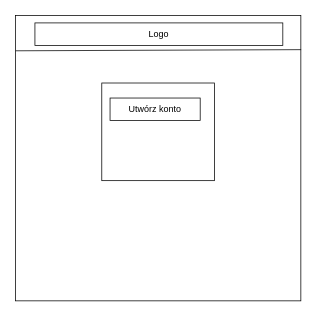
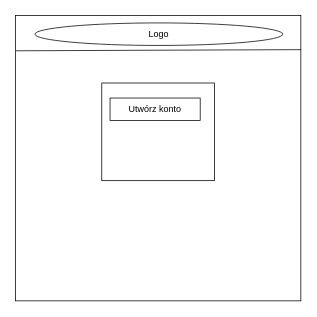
(159, 34) -> (159, 34)
